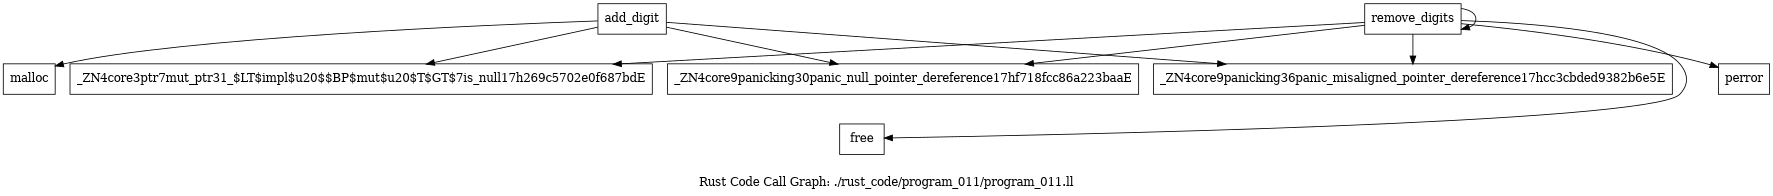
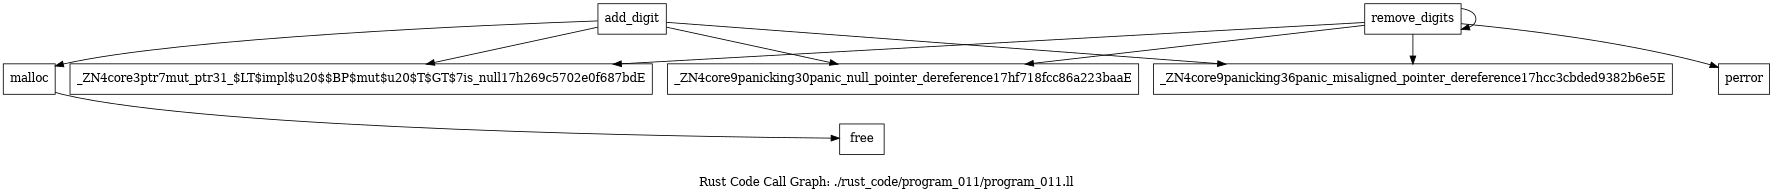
(1417, 122) -> (442, 129)
